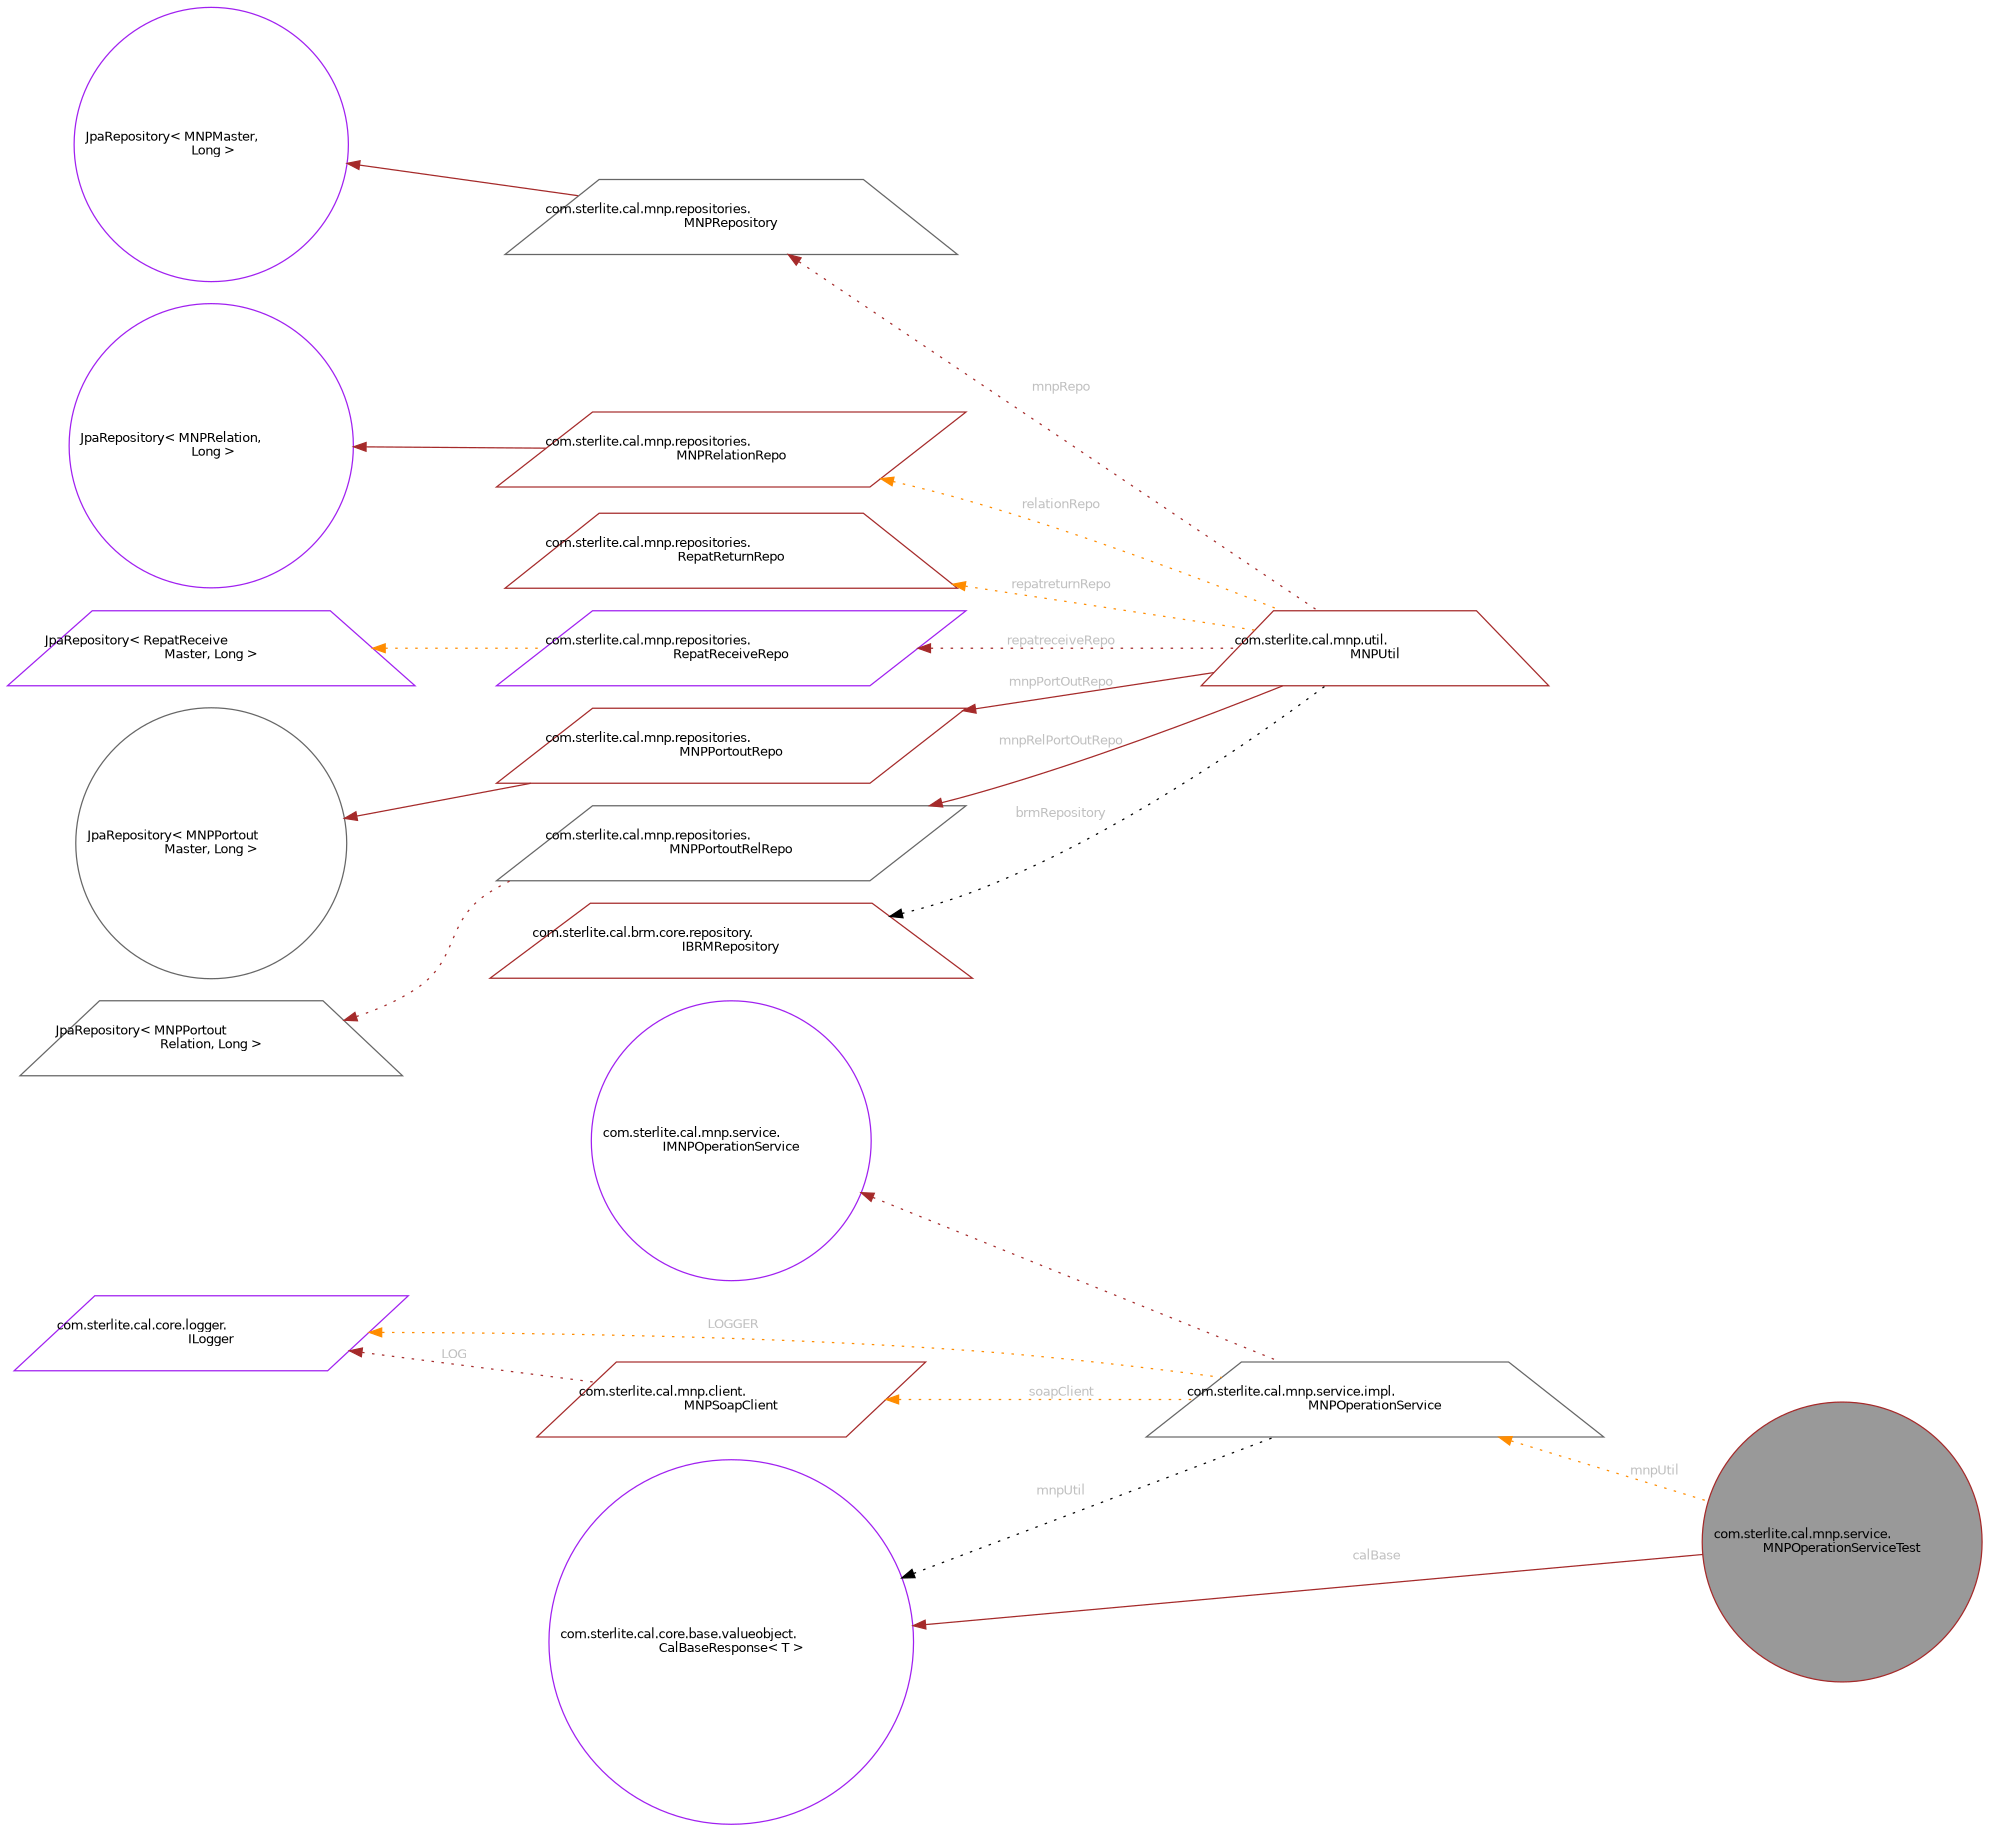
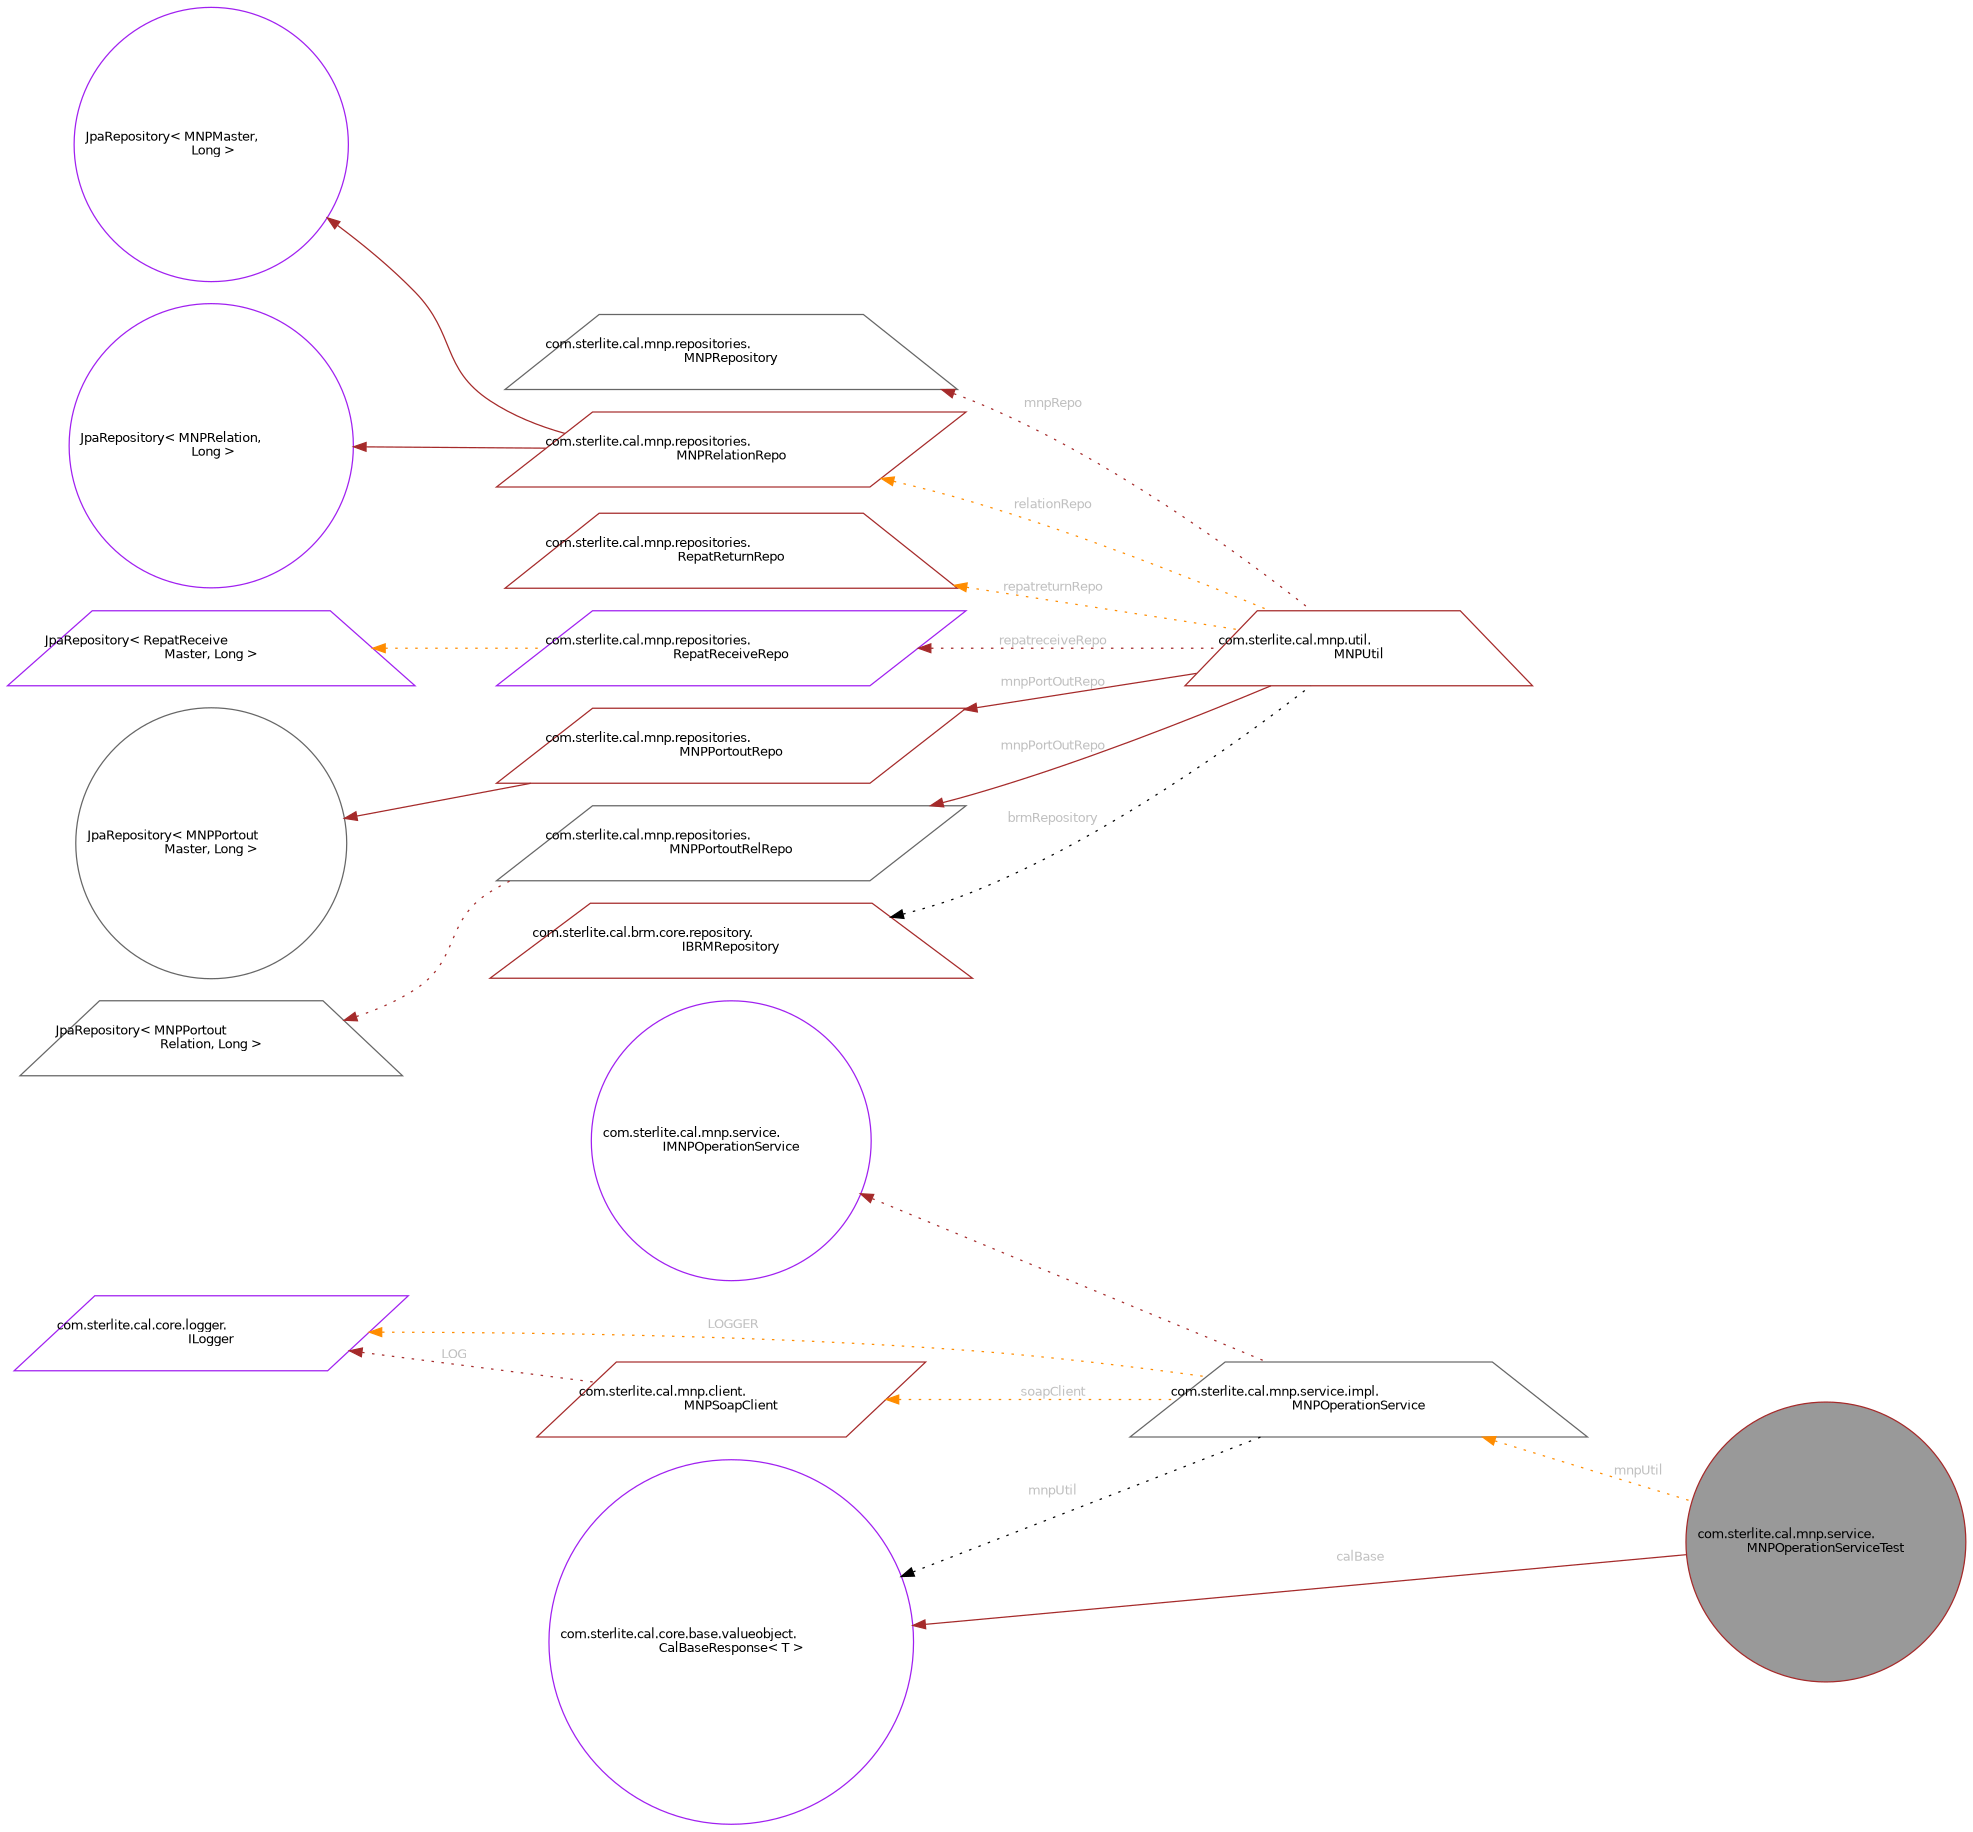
(469, 180) -> (445, 340)
(1059, 741) -> (1051, 746)
